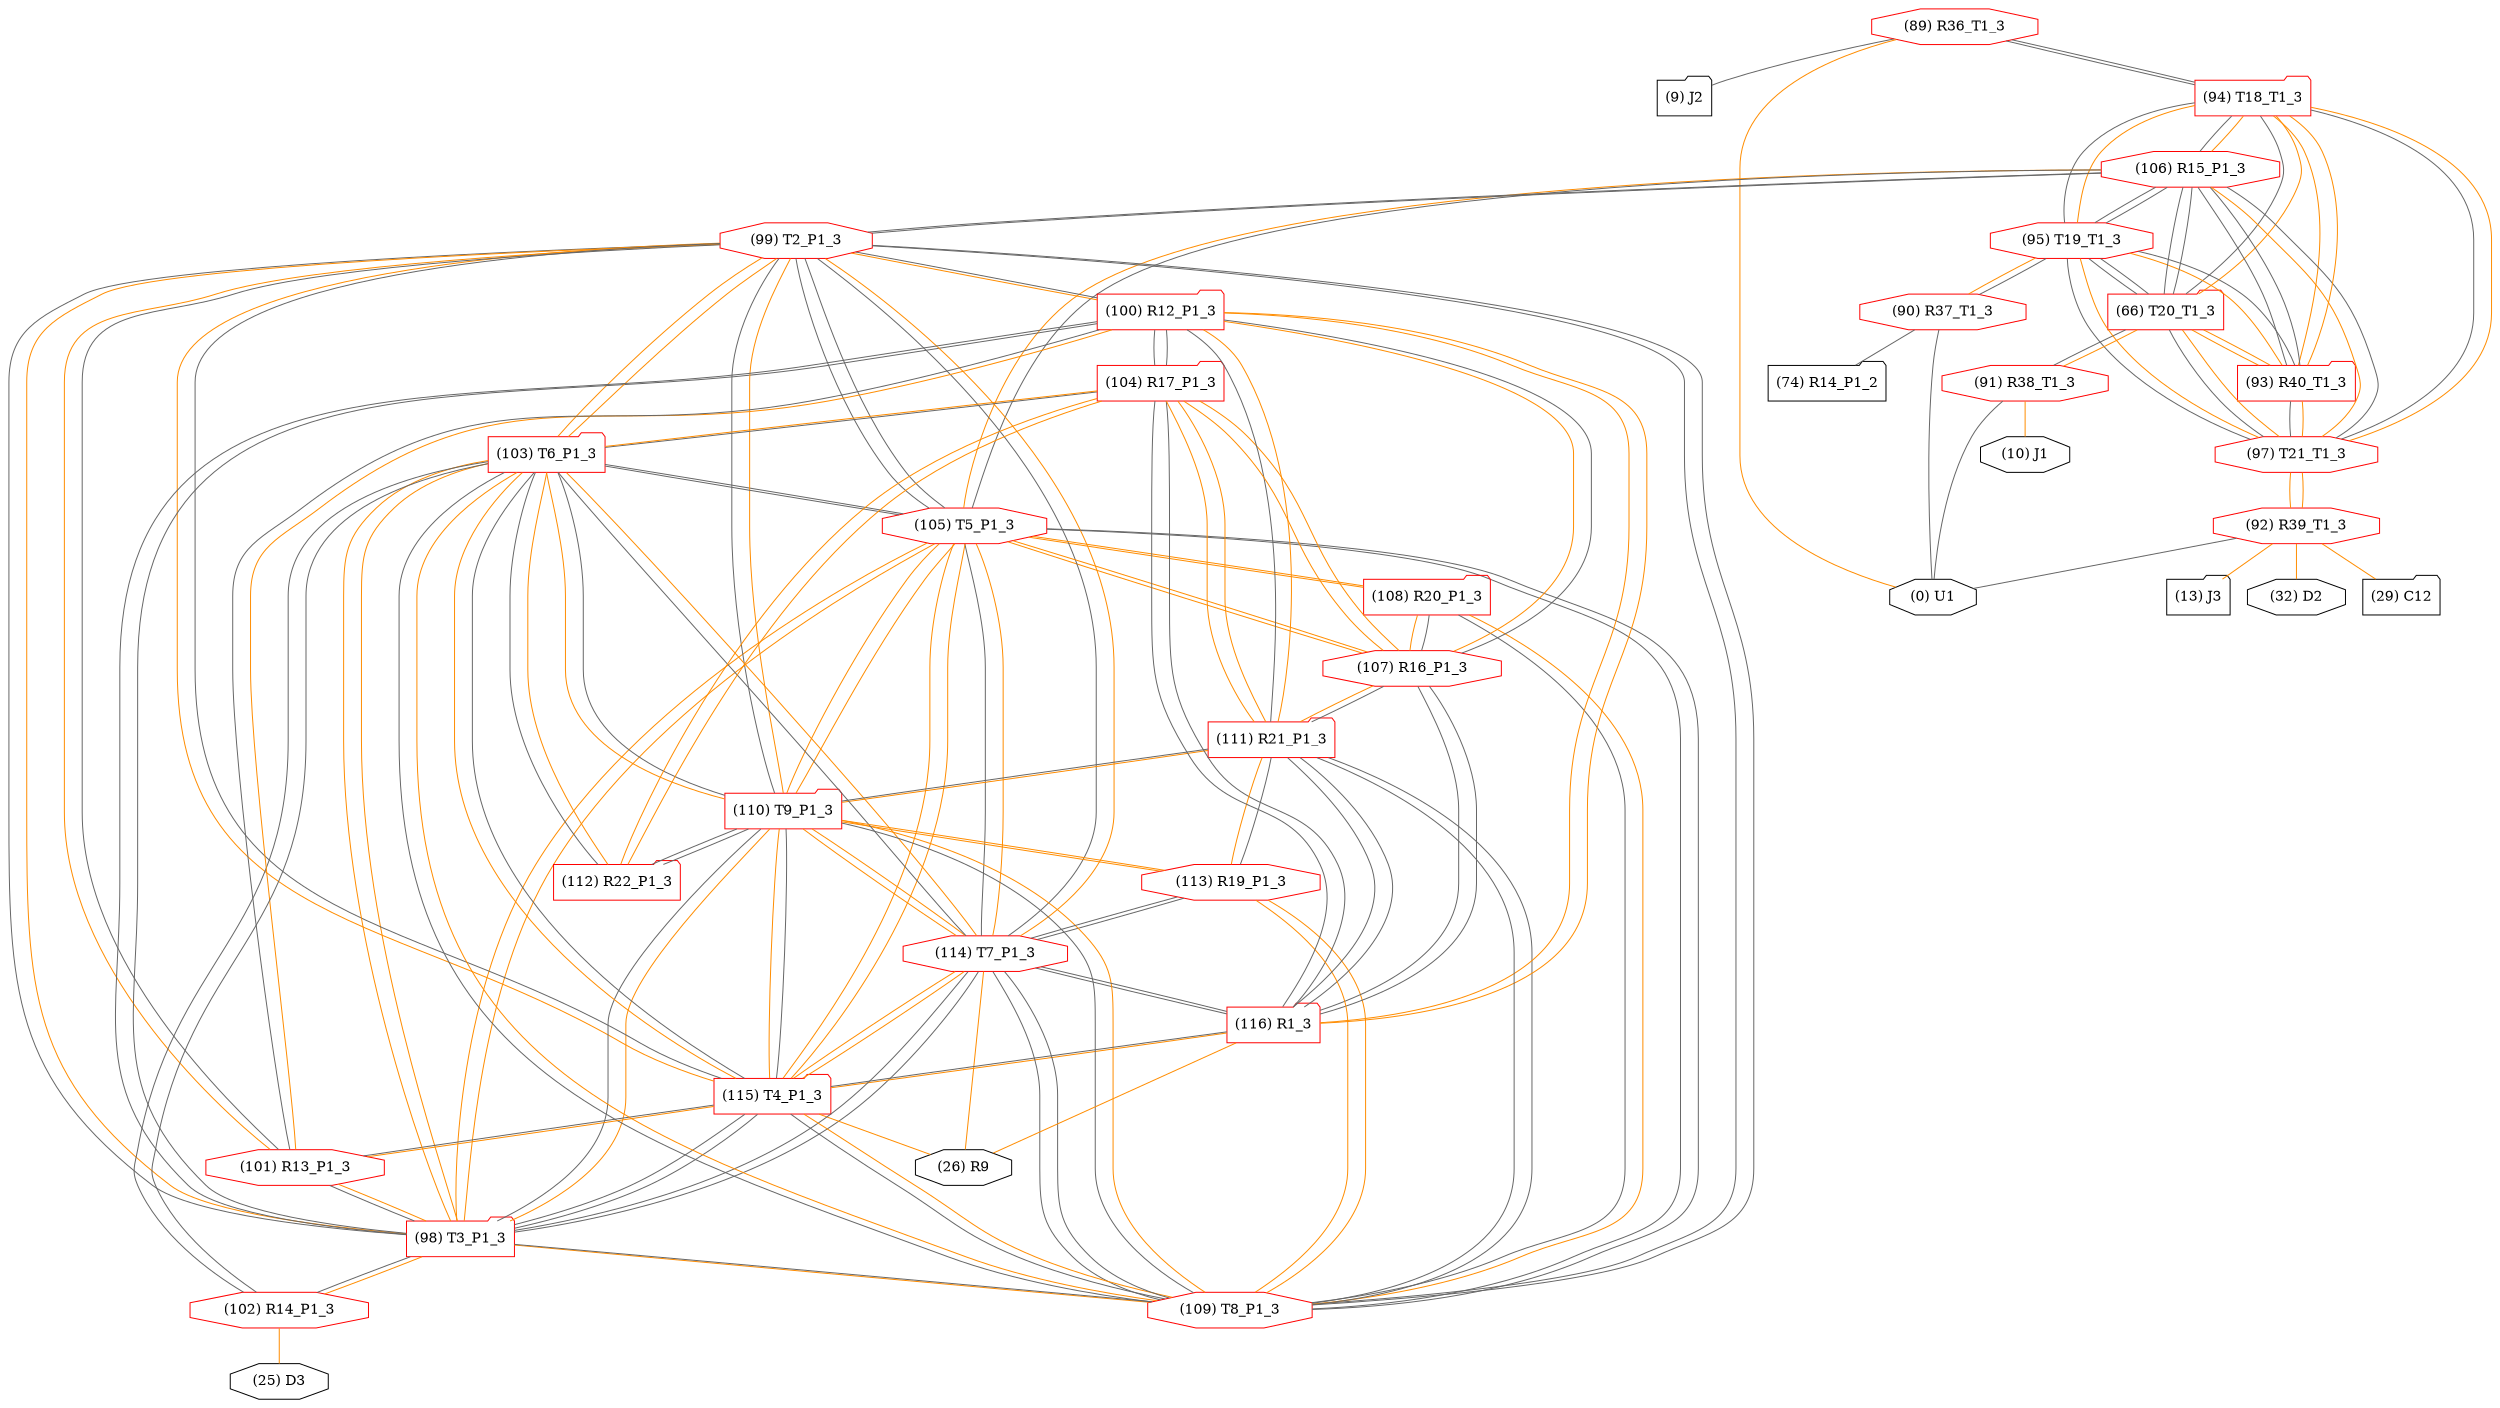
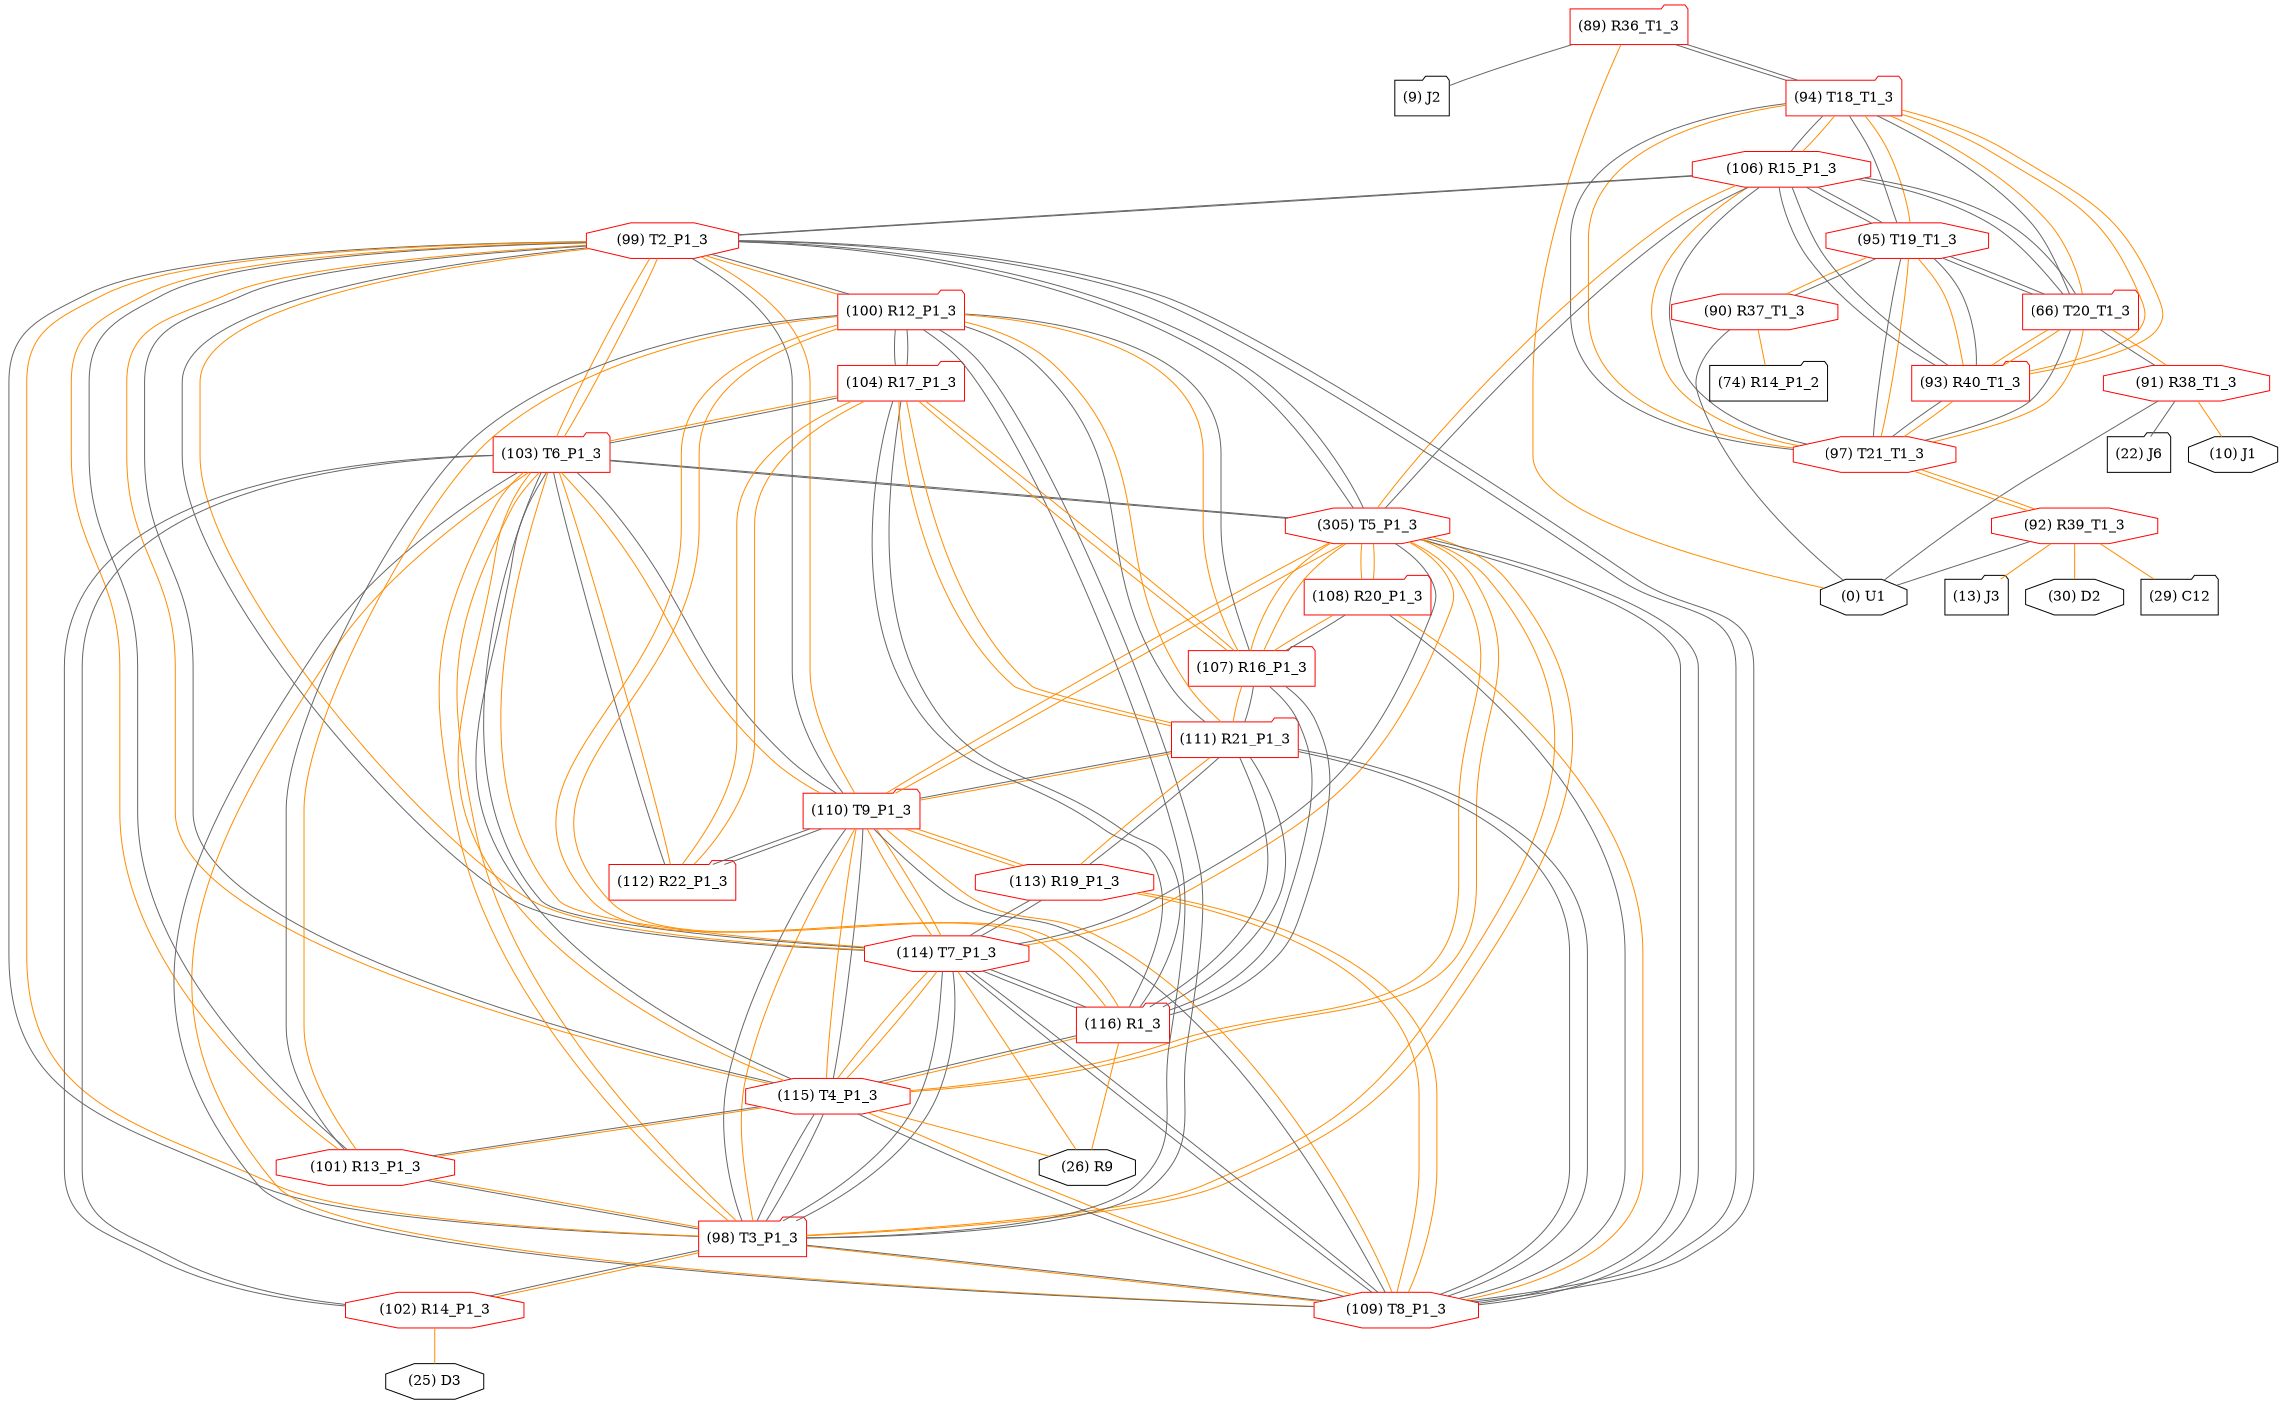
(1955, 27) -> (1629, 27)
(1885, 348) -> (1762, 348)
none -> (2139, 455)
(965, 526) -> (1368, 526)
(2296, 597) -> (2075, 597)
(1412, 668) -> (1252, 668)
(772, 1096) -> (828, 1096)
